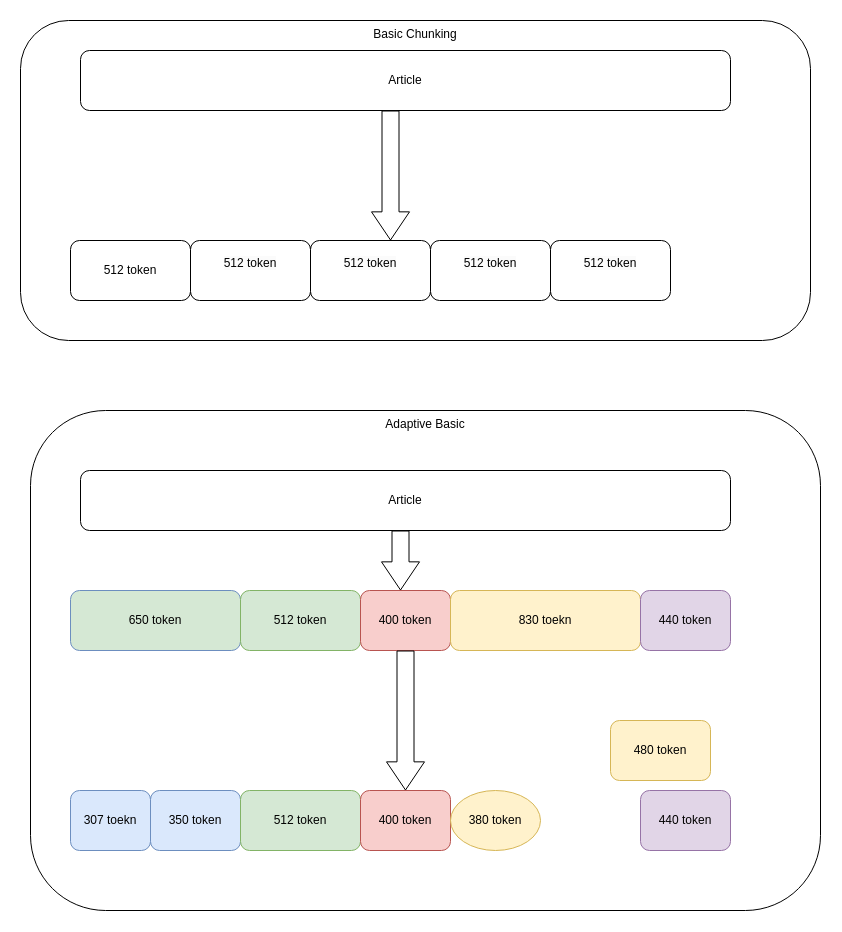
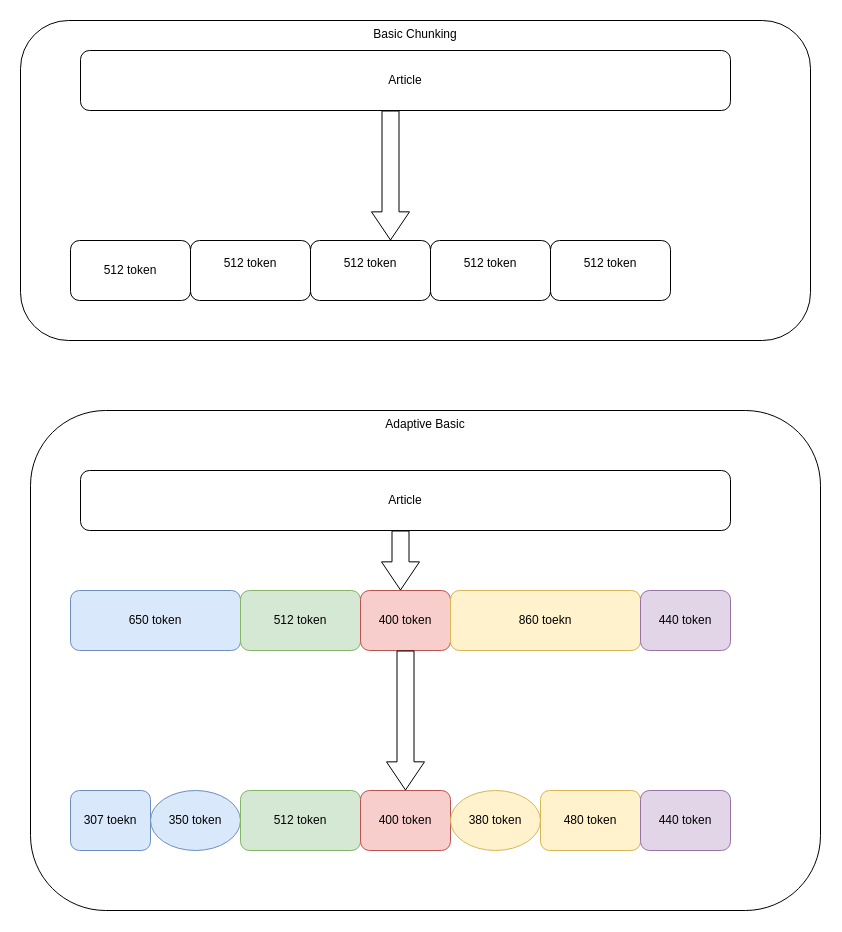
(156, 621) -> (156, 621)
(546, 621) -> (546, 621)
(661, 751) -> (591, 821)
(196, 821) -> (196, 821)
